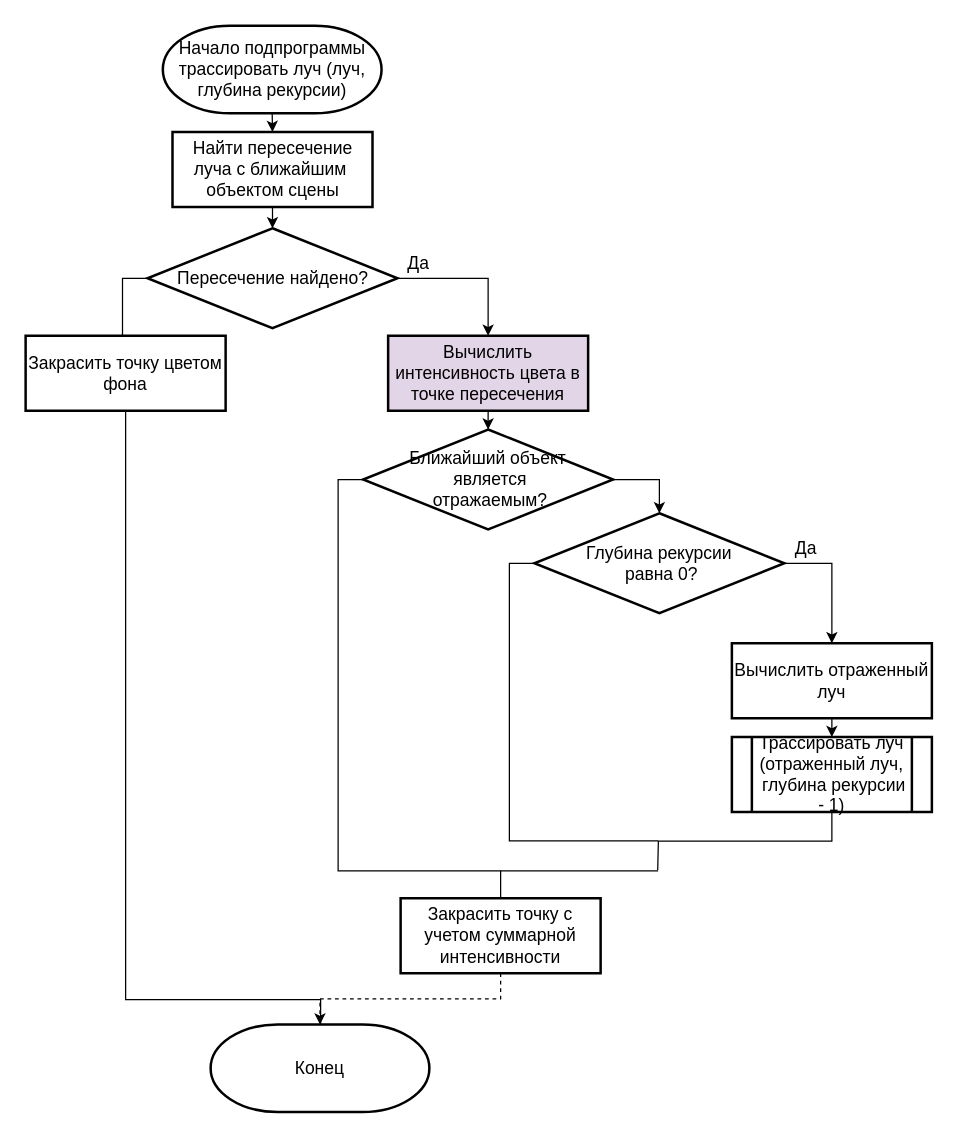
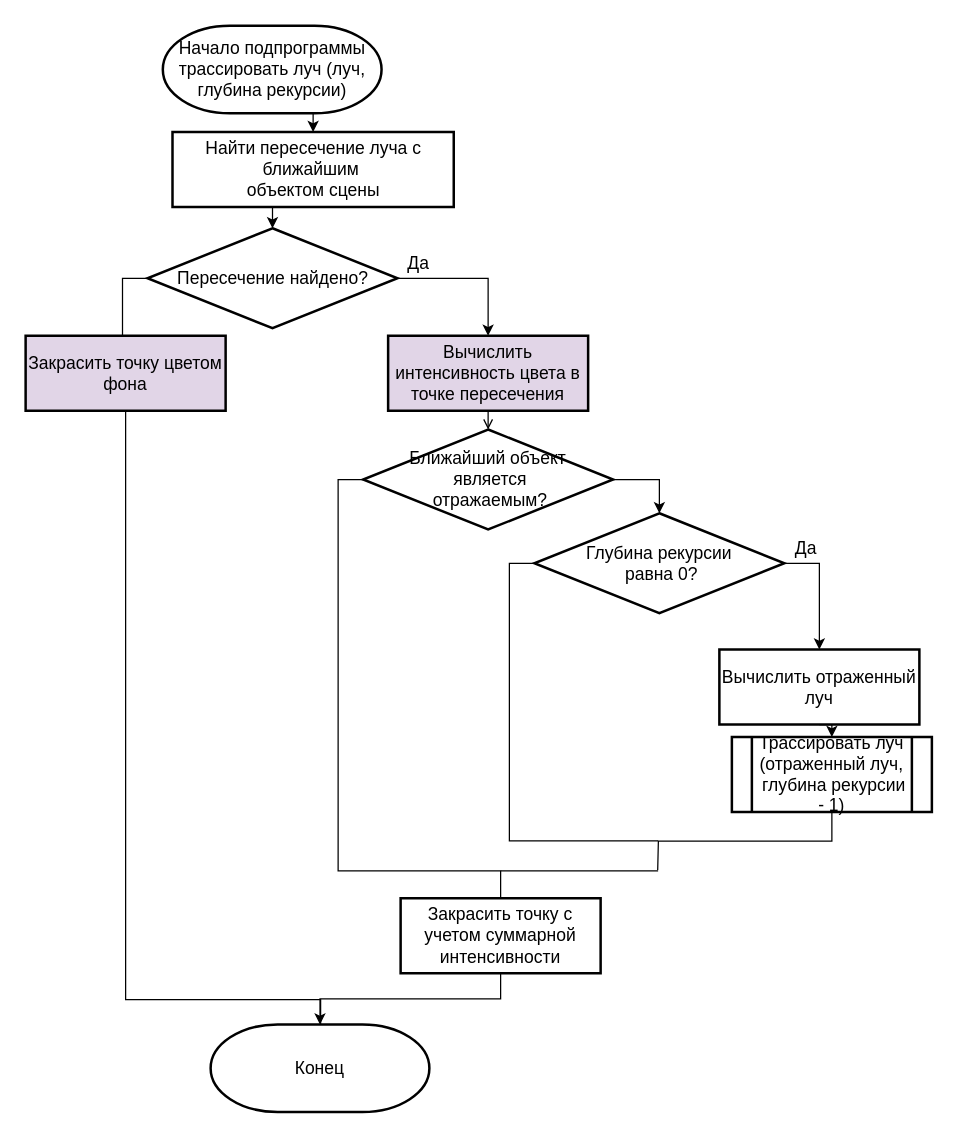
(273, 169) -> (313, 169)
(126, 373) -> (126, 373)
(488, 419) -> (488, 421)
(832, 681) -> (819, 687)
(423, 999) -> (423, 999)
